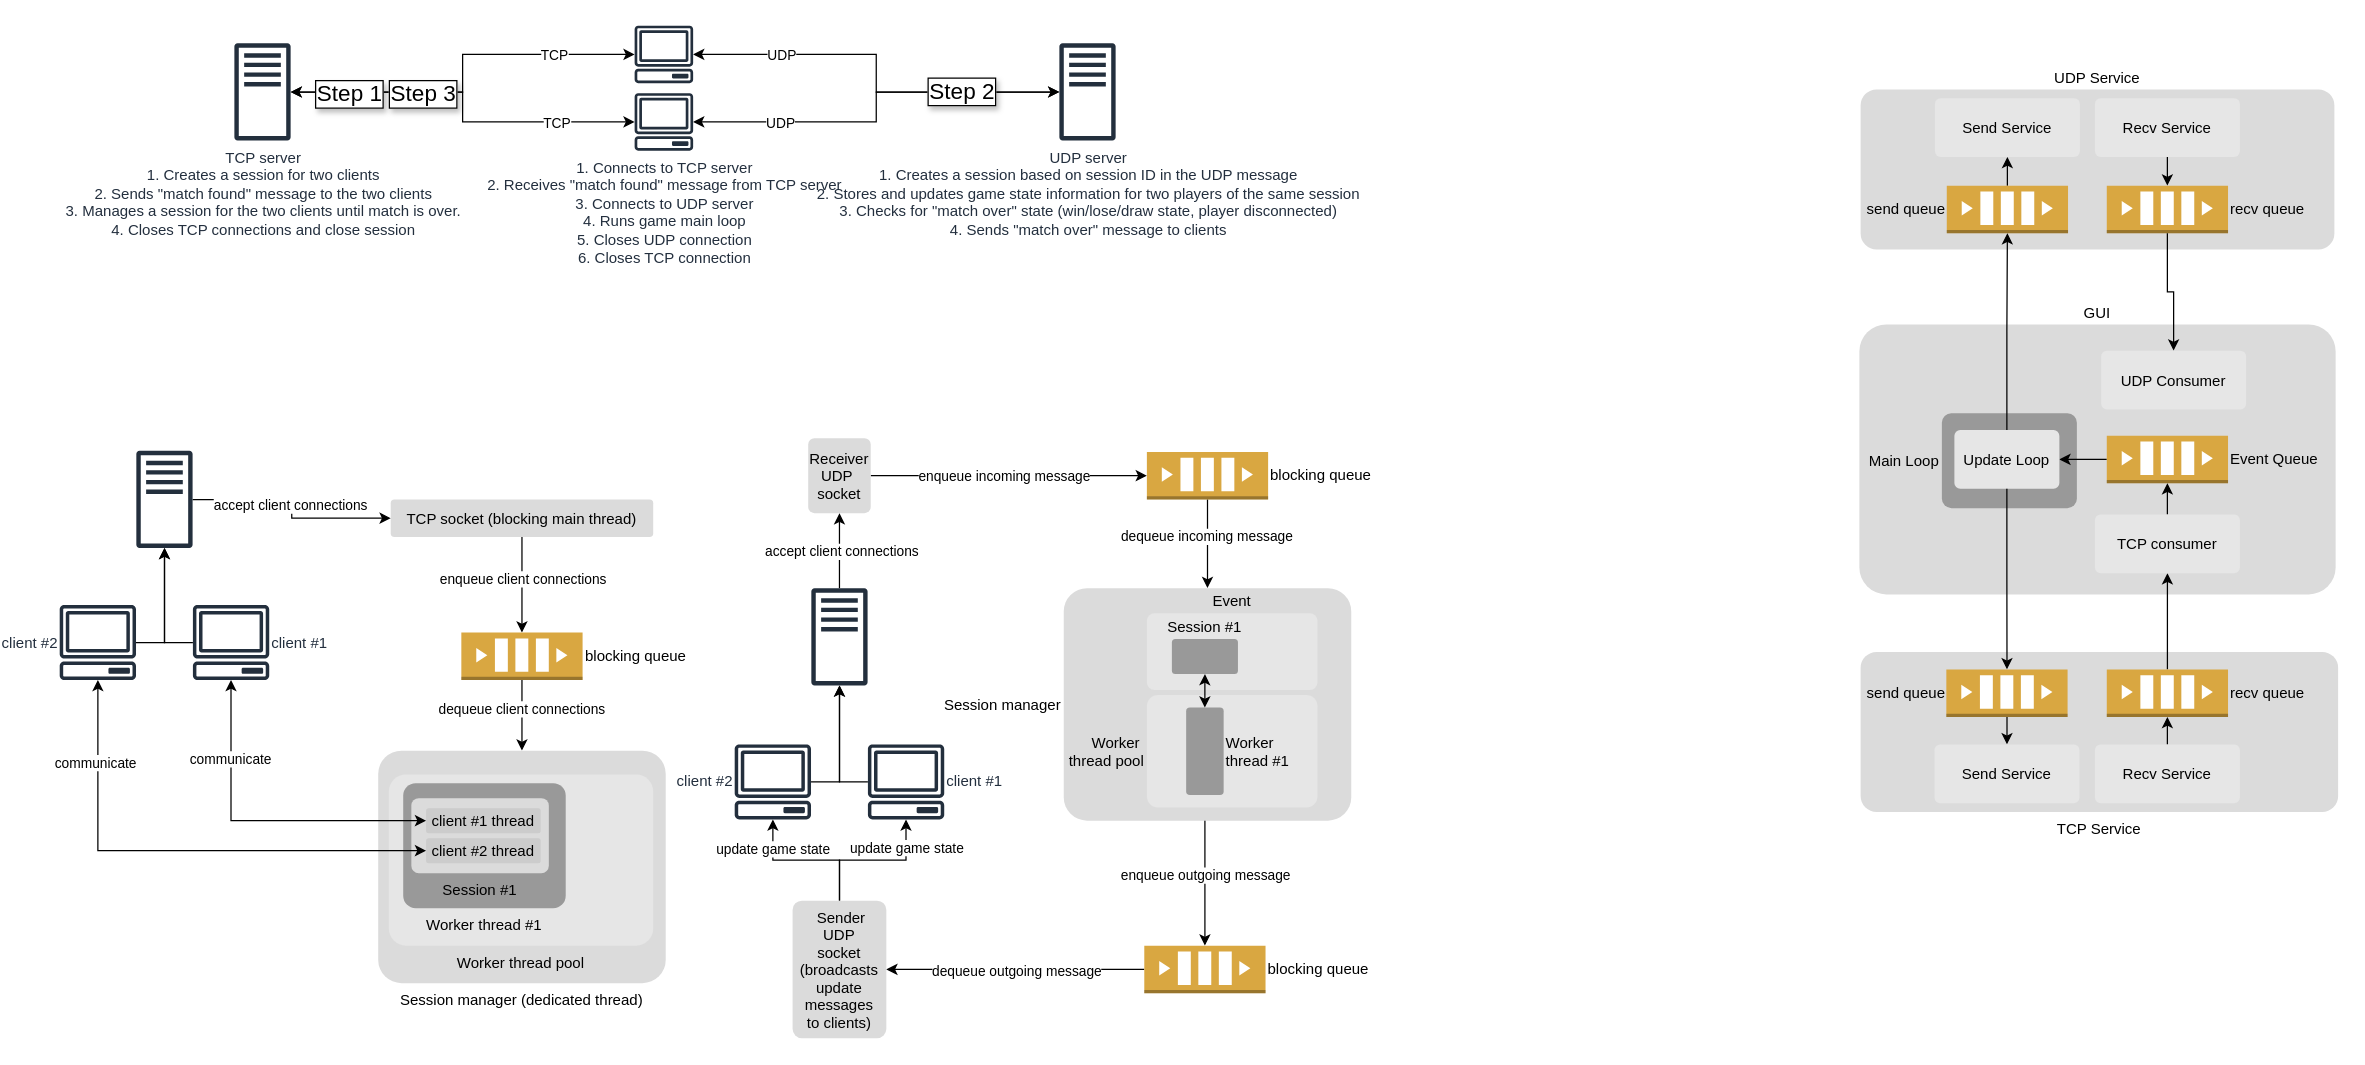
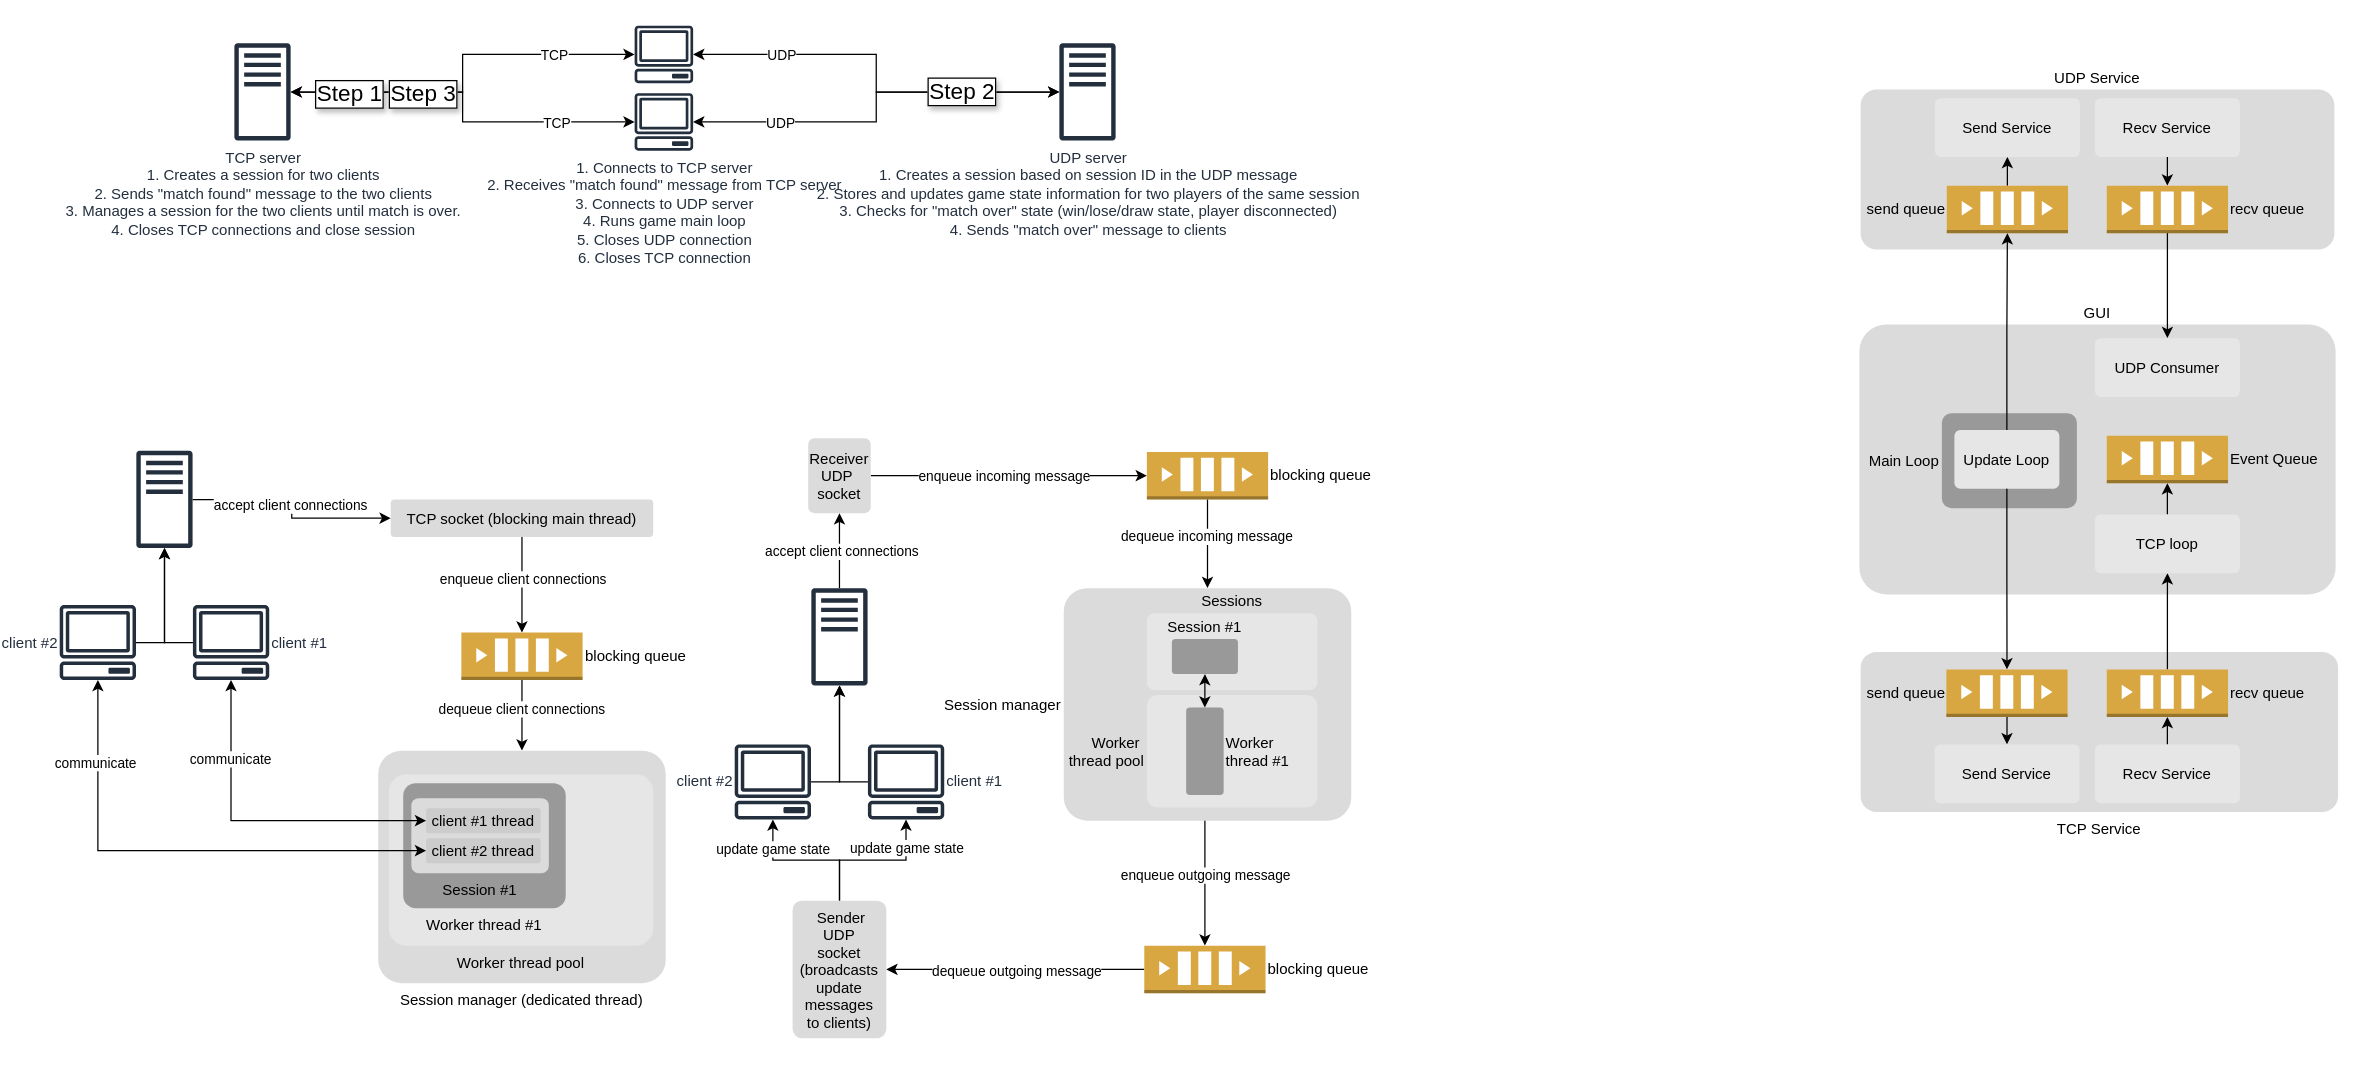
(2174, 380) -> (2167, 368)
(2085, 459) -> none
(2167, 544) -> (2167, 544)
(1232, 601) -> (1232, 601)
